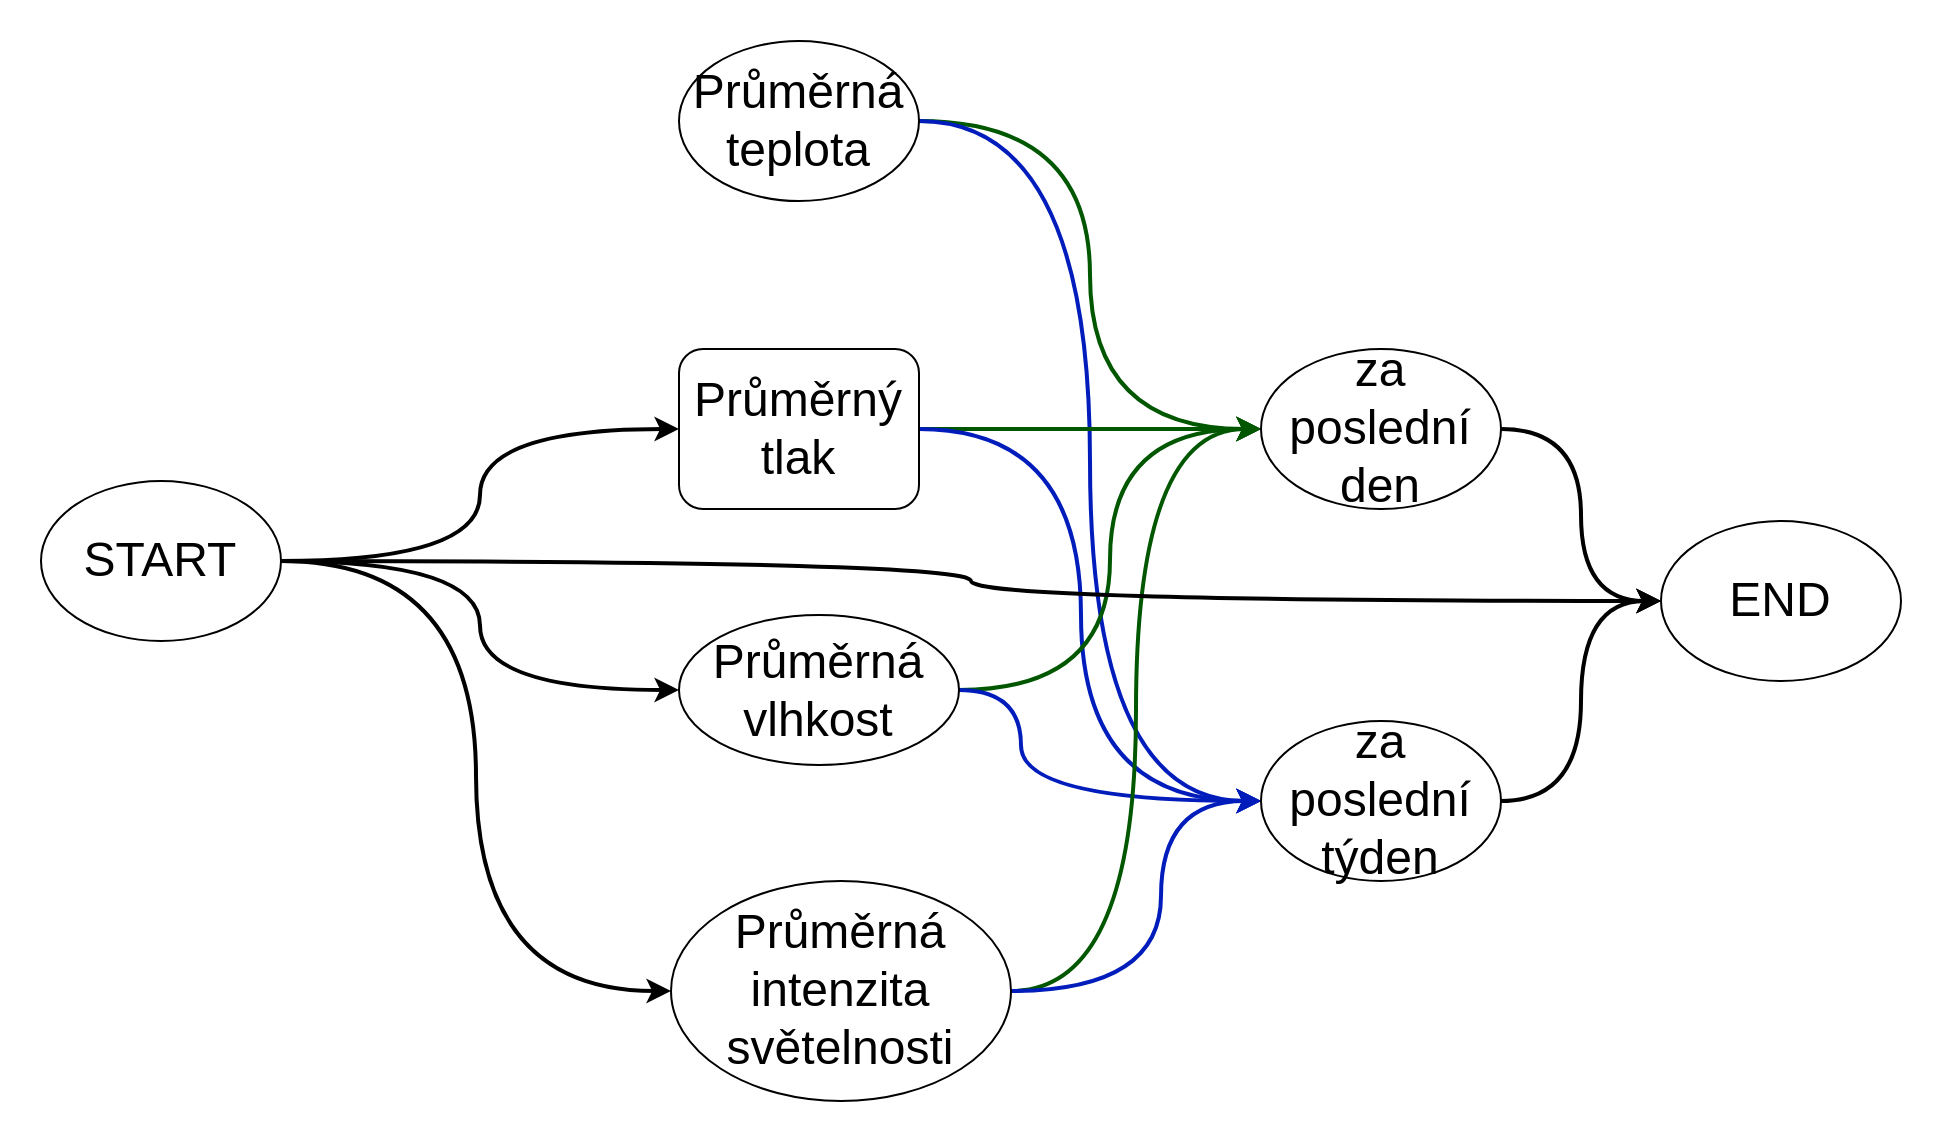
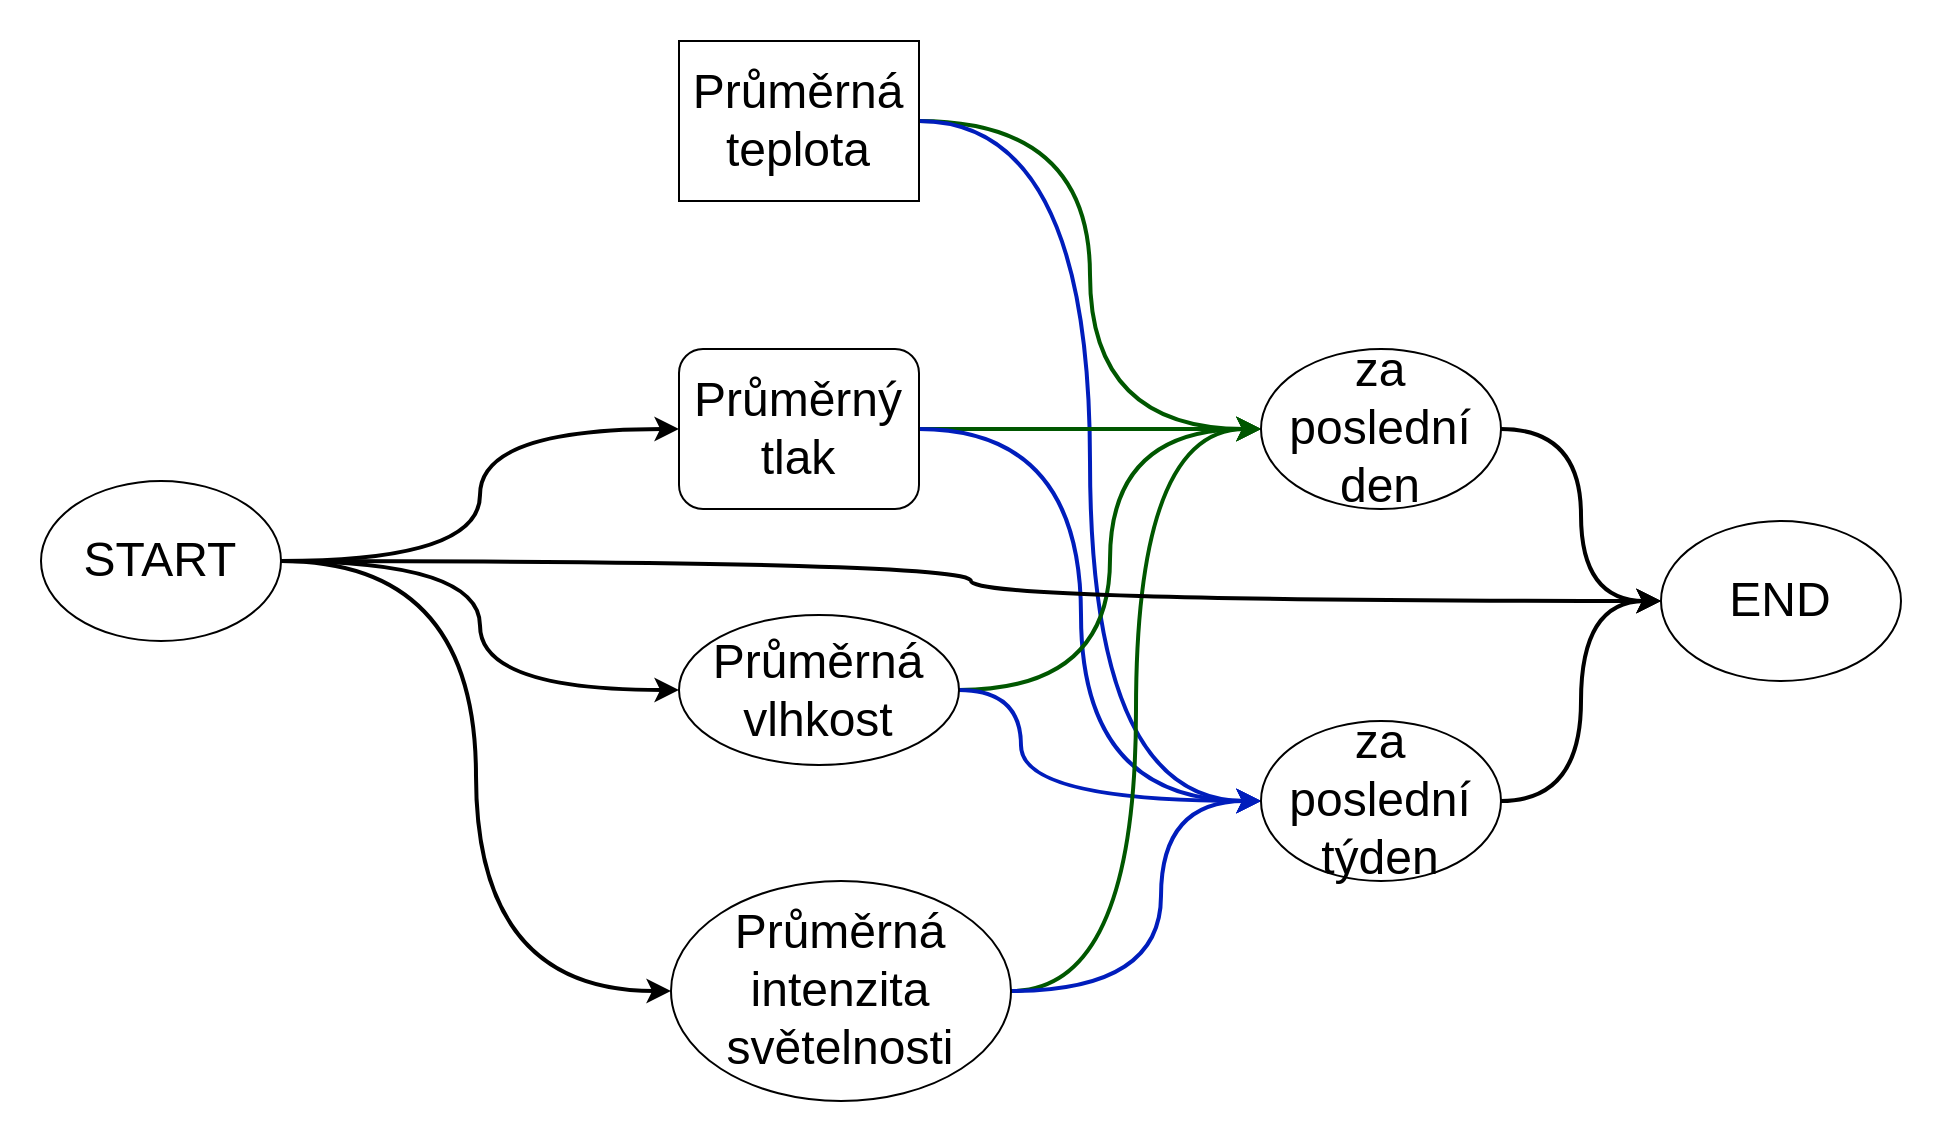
(799, 121) -> (799, 121)
